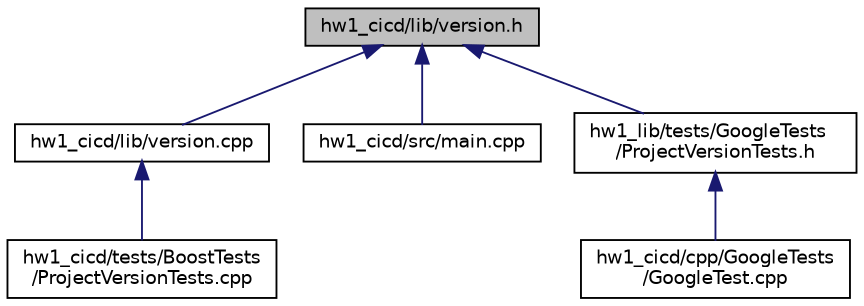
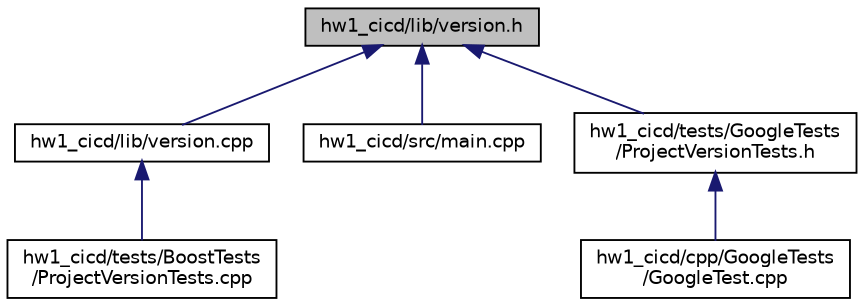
(715, 143) -> (715, 143)
